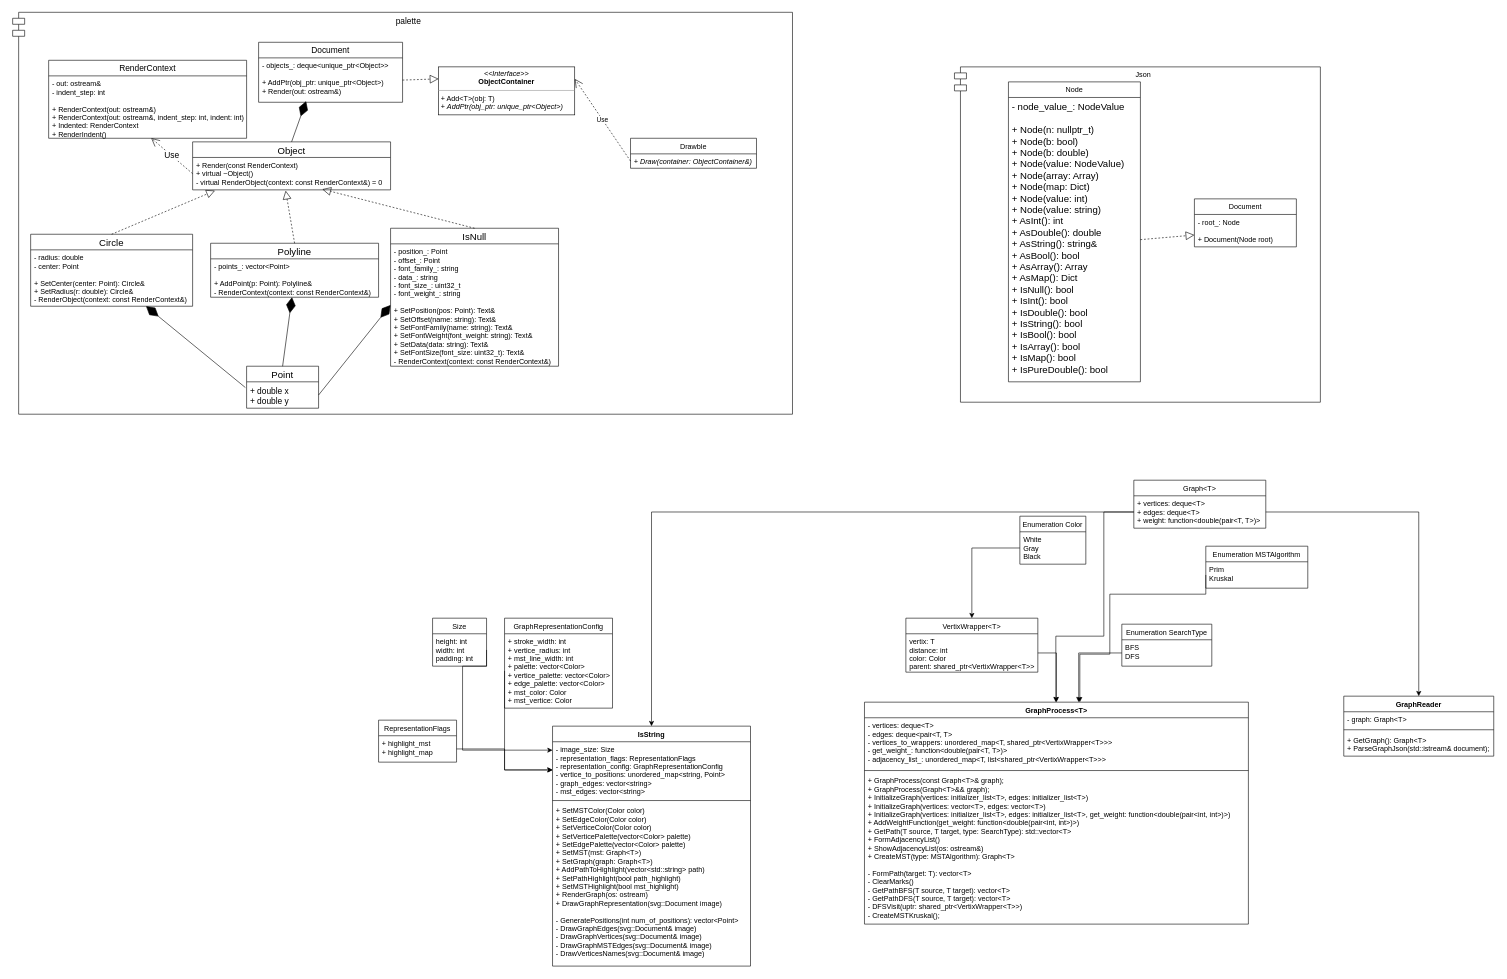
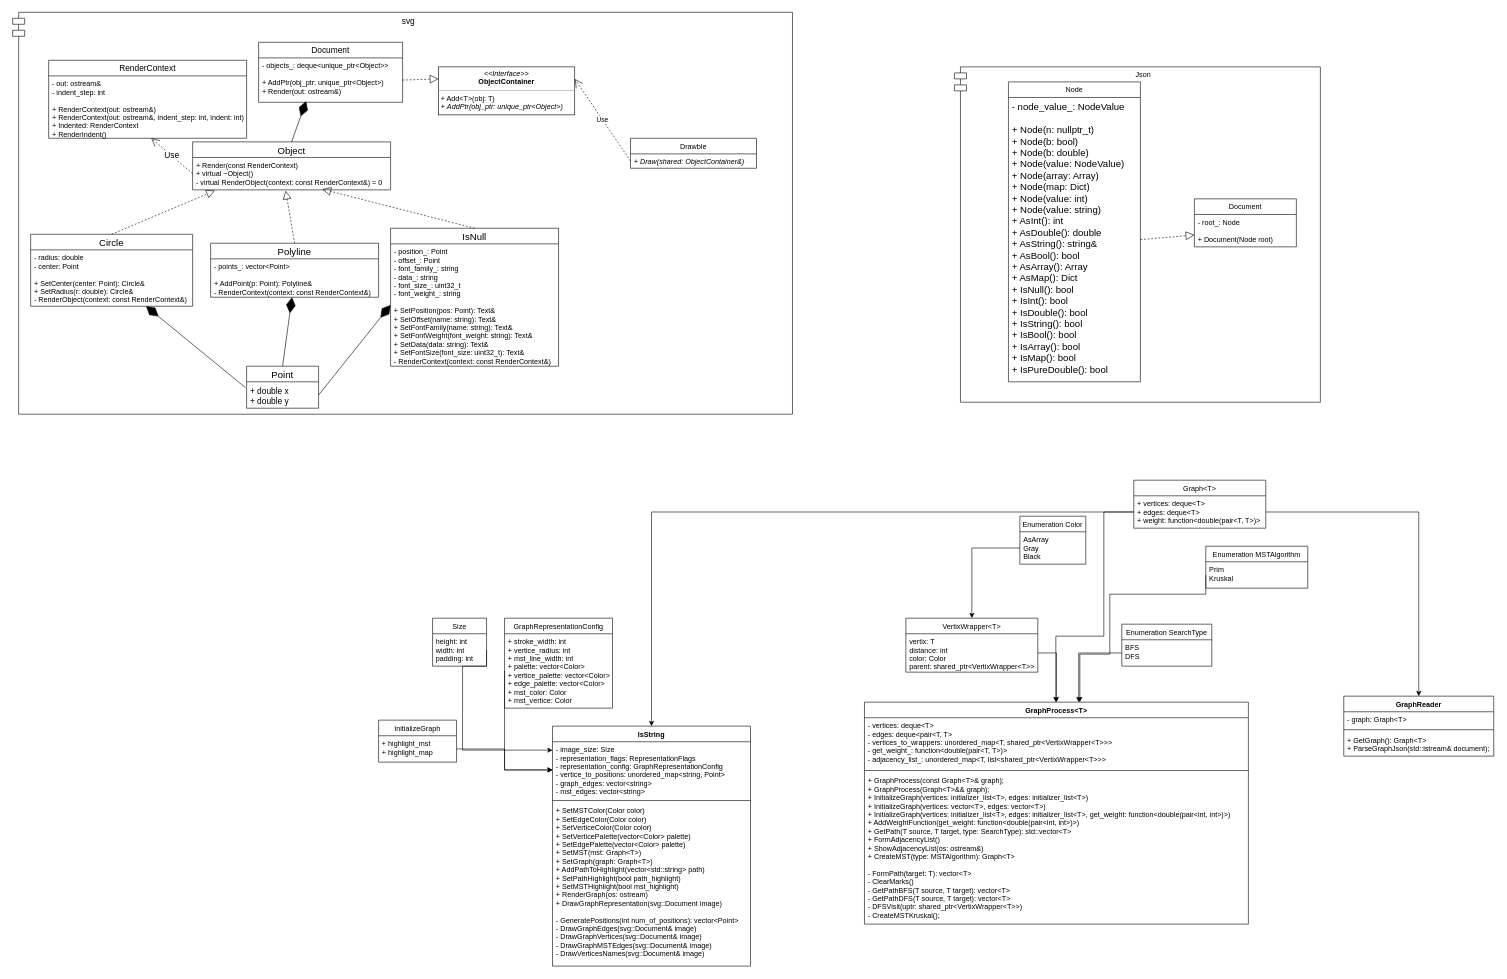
(408, 21) -> (408, 21)
(699, 162) -> (694, 162)
(1032, 540) -> (1037, 540)
(417, 728) -> (417, 728)
